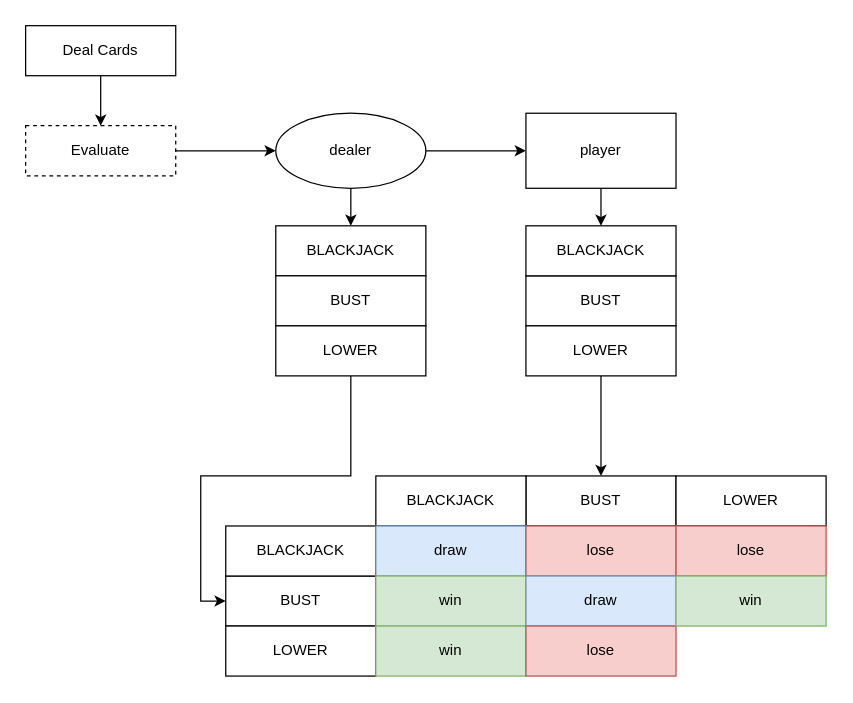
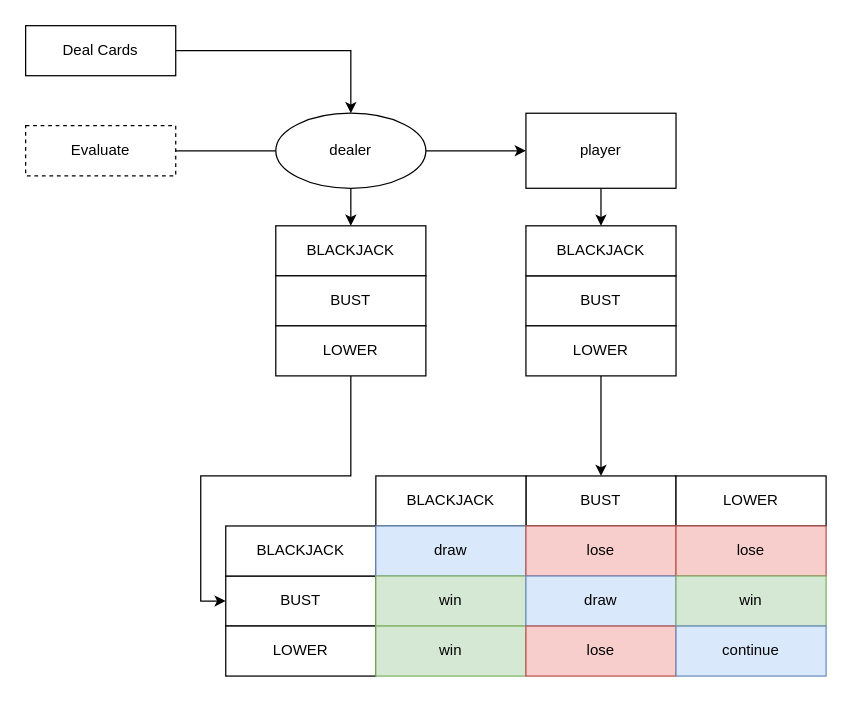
(101, 97) -> (290, 51)
(266, 151) -> (269, 151)
none -> (751, 651)
